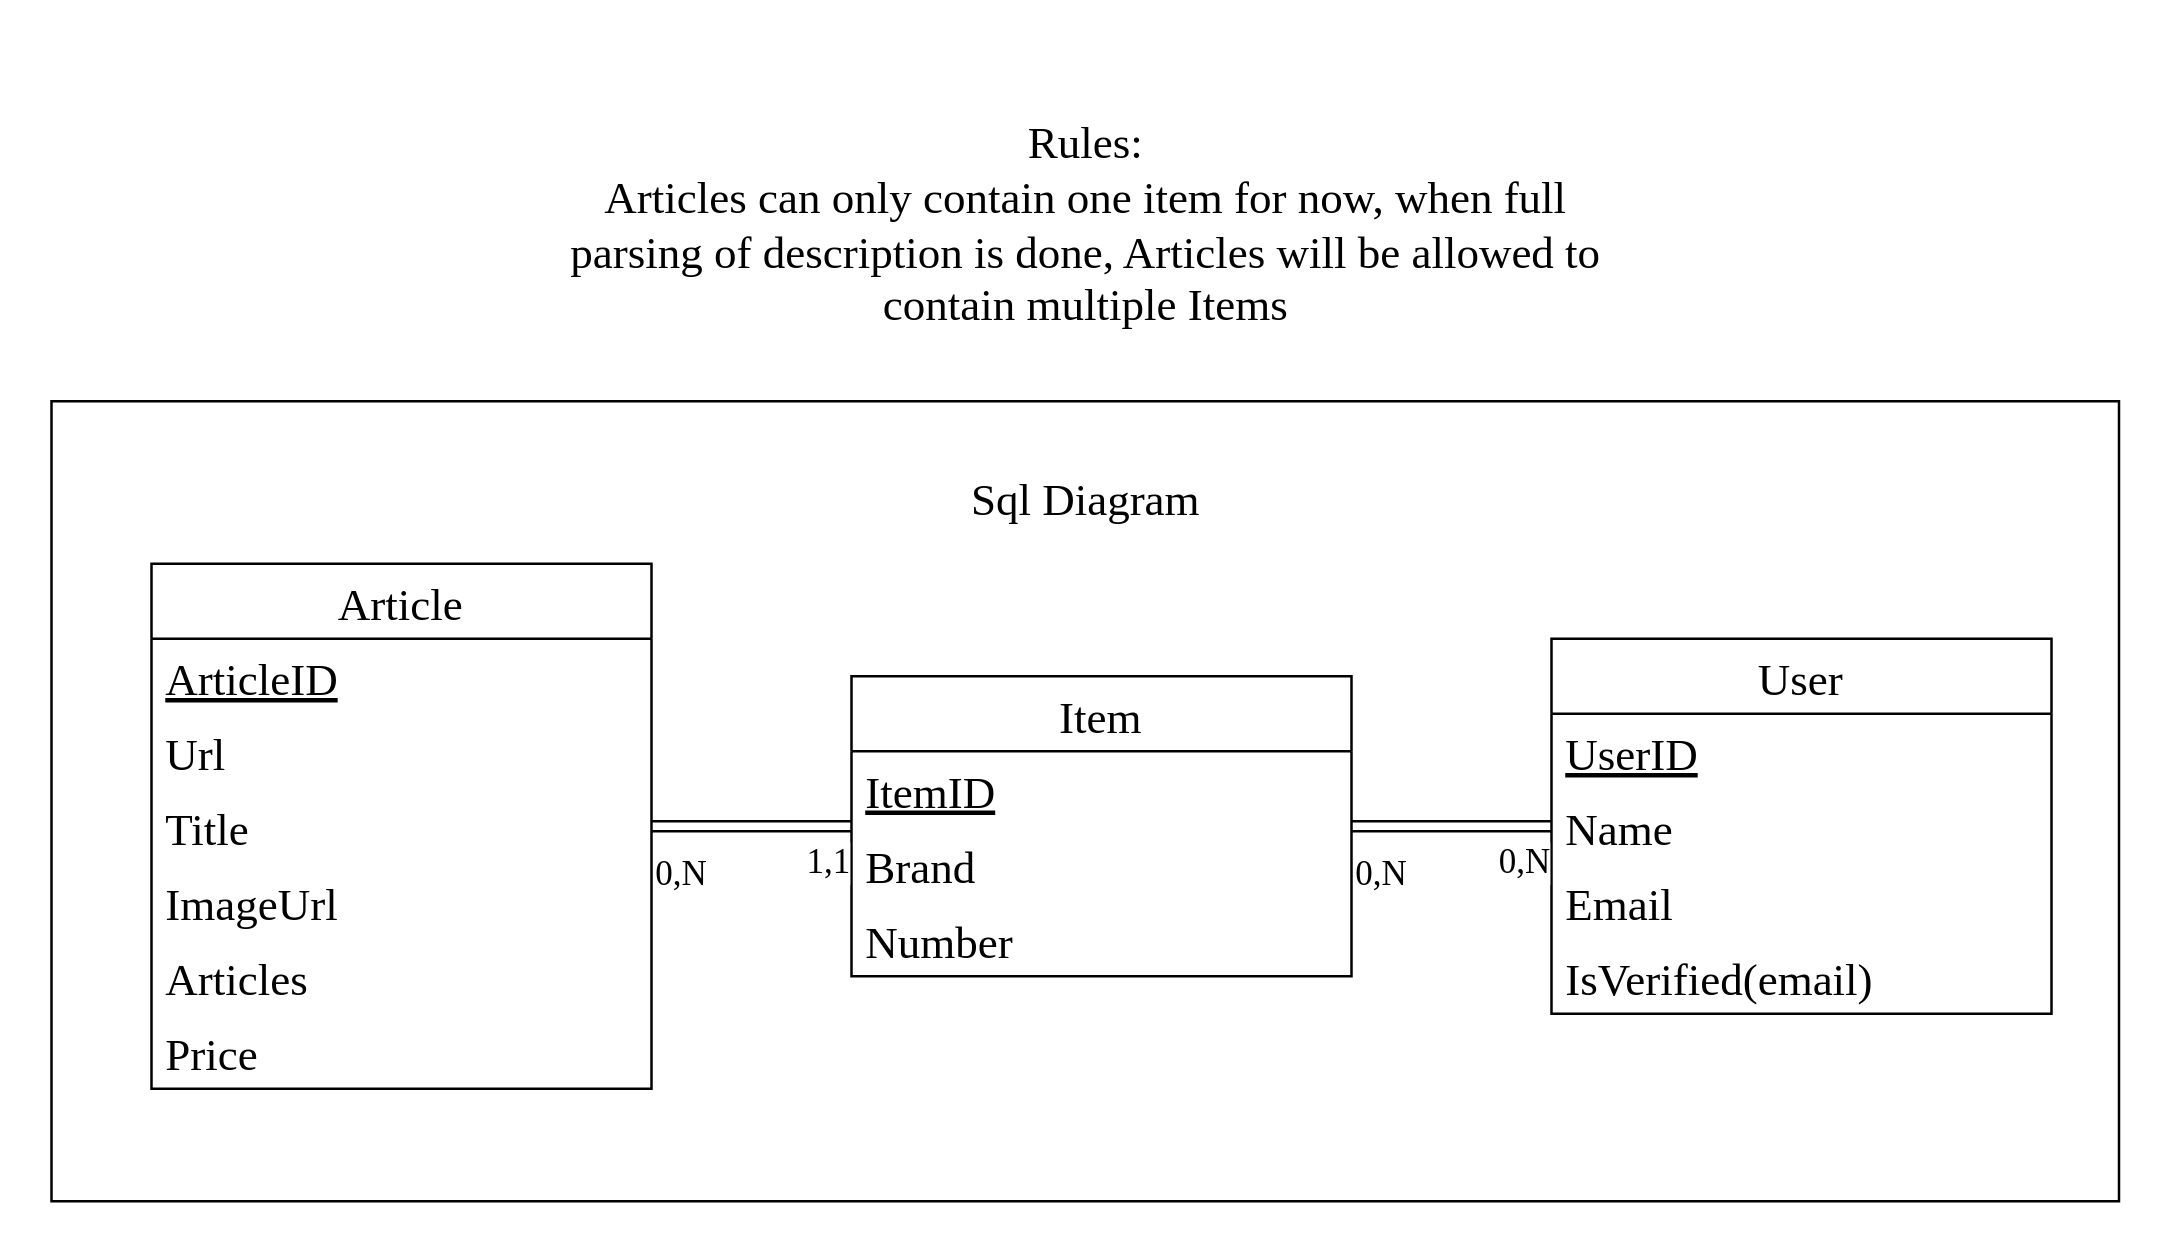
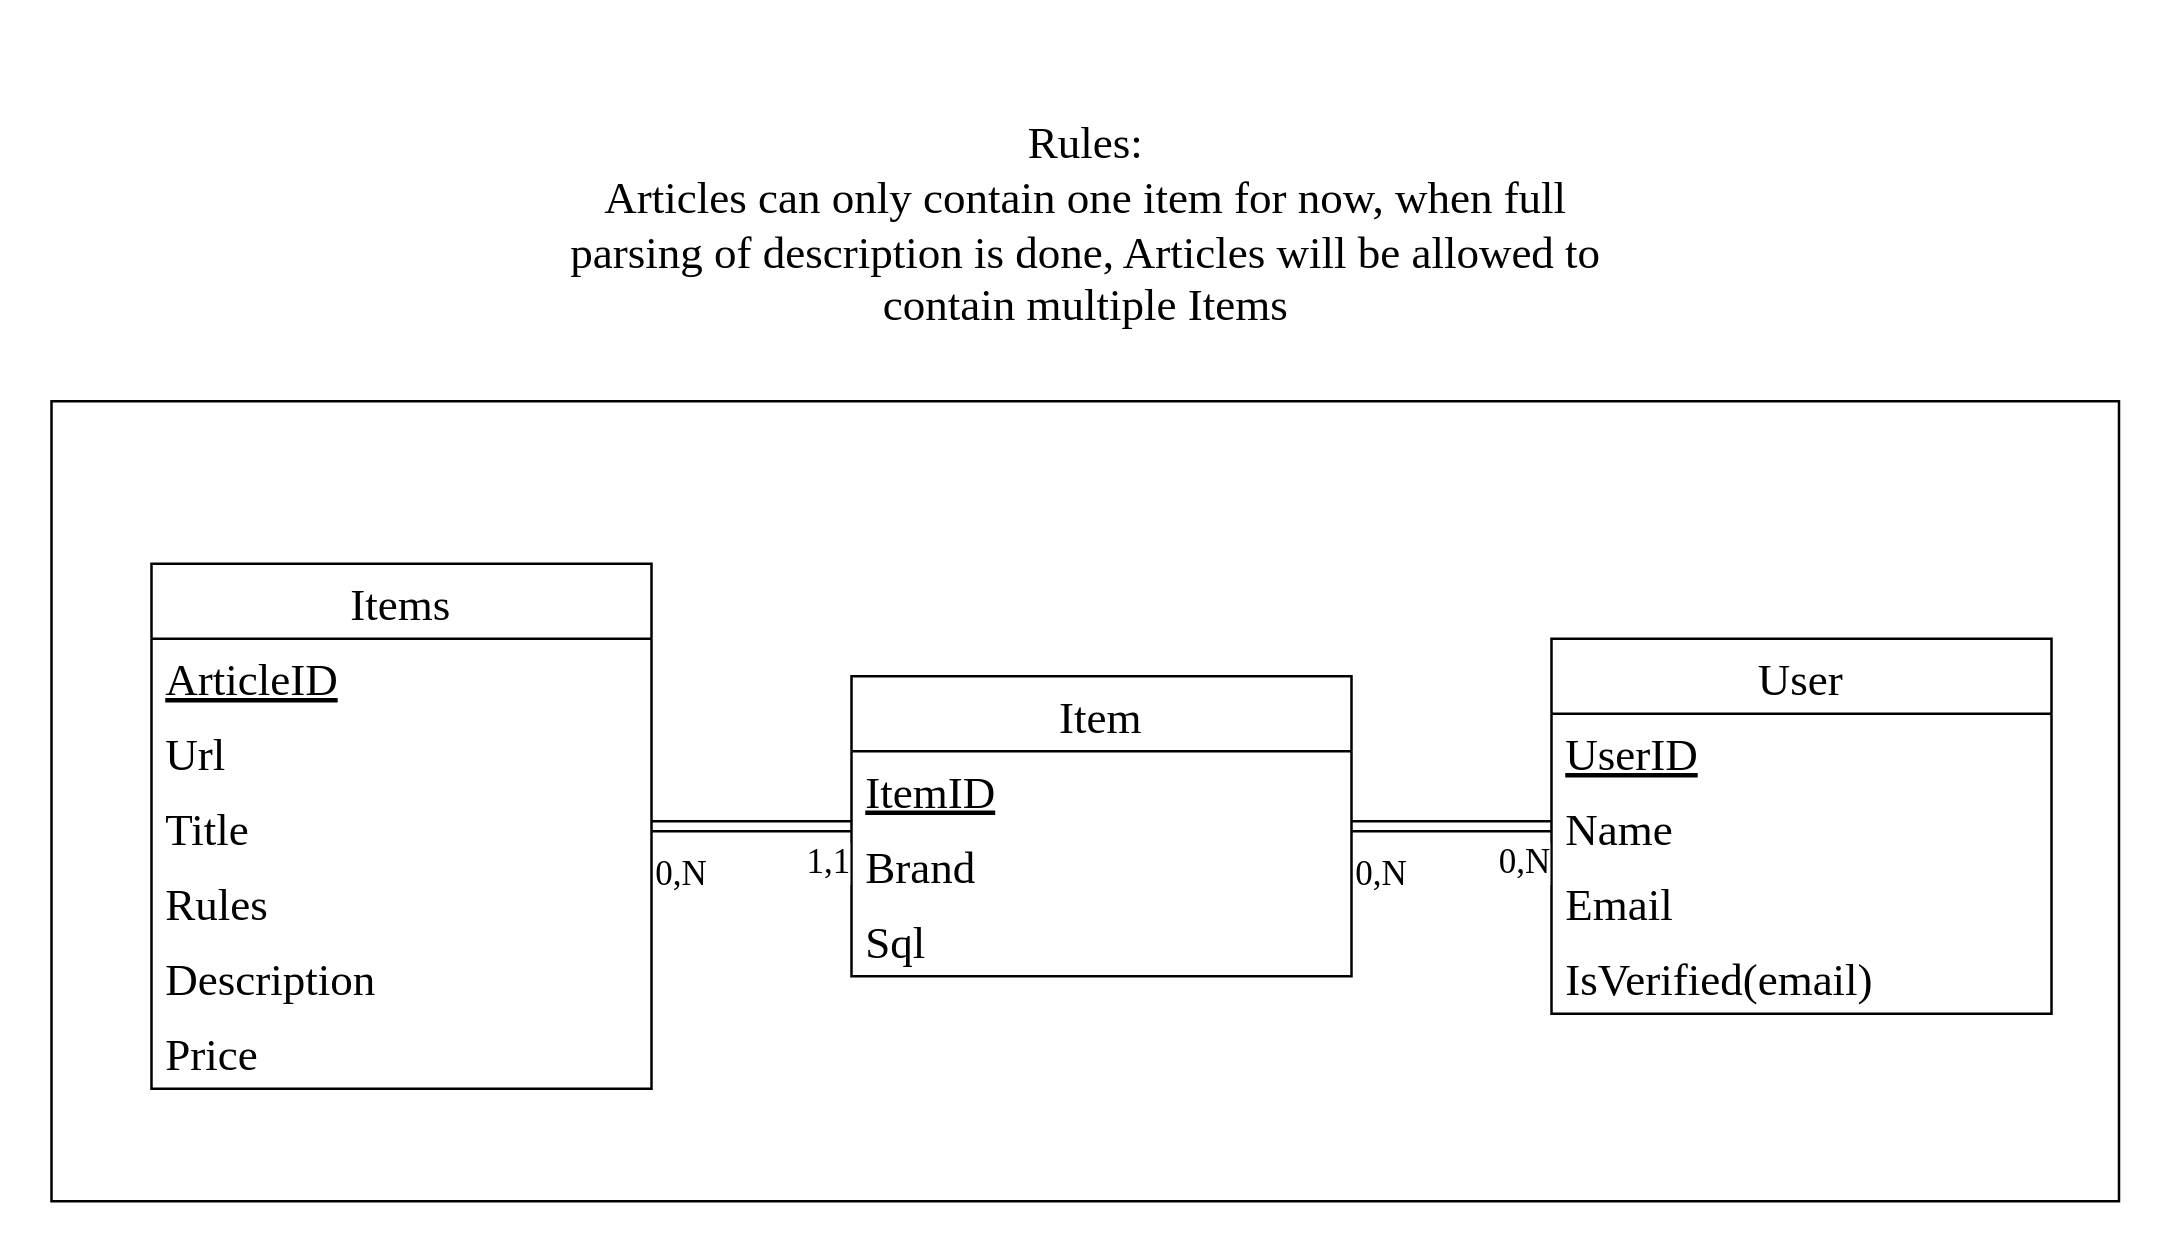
(1086, 501) -> none
(400, 605) -> (400, 605)
(260, 905) -> (222, 905)
(941, 943) -> (897, 943)
(254, 980) -> (292, 980)
